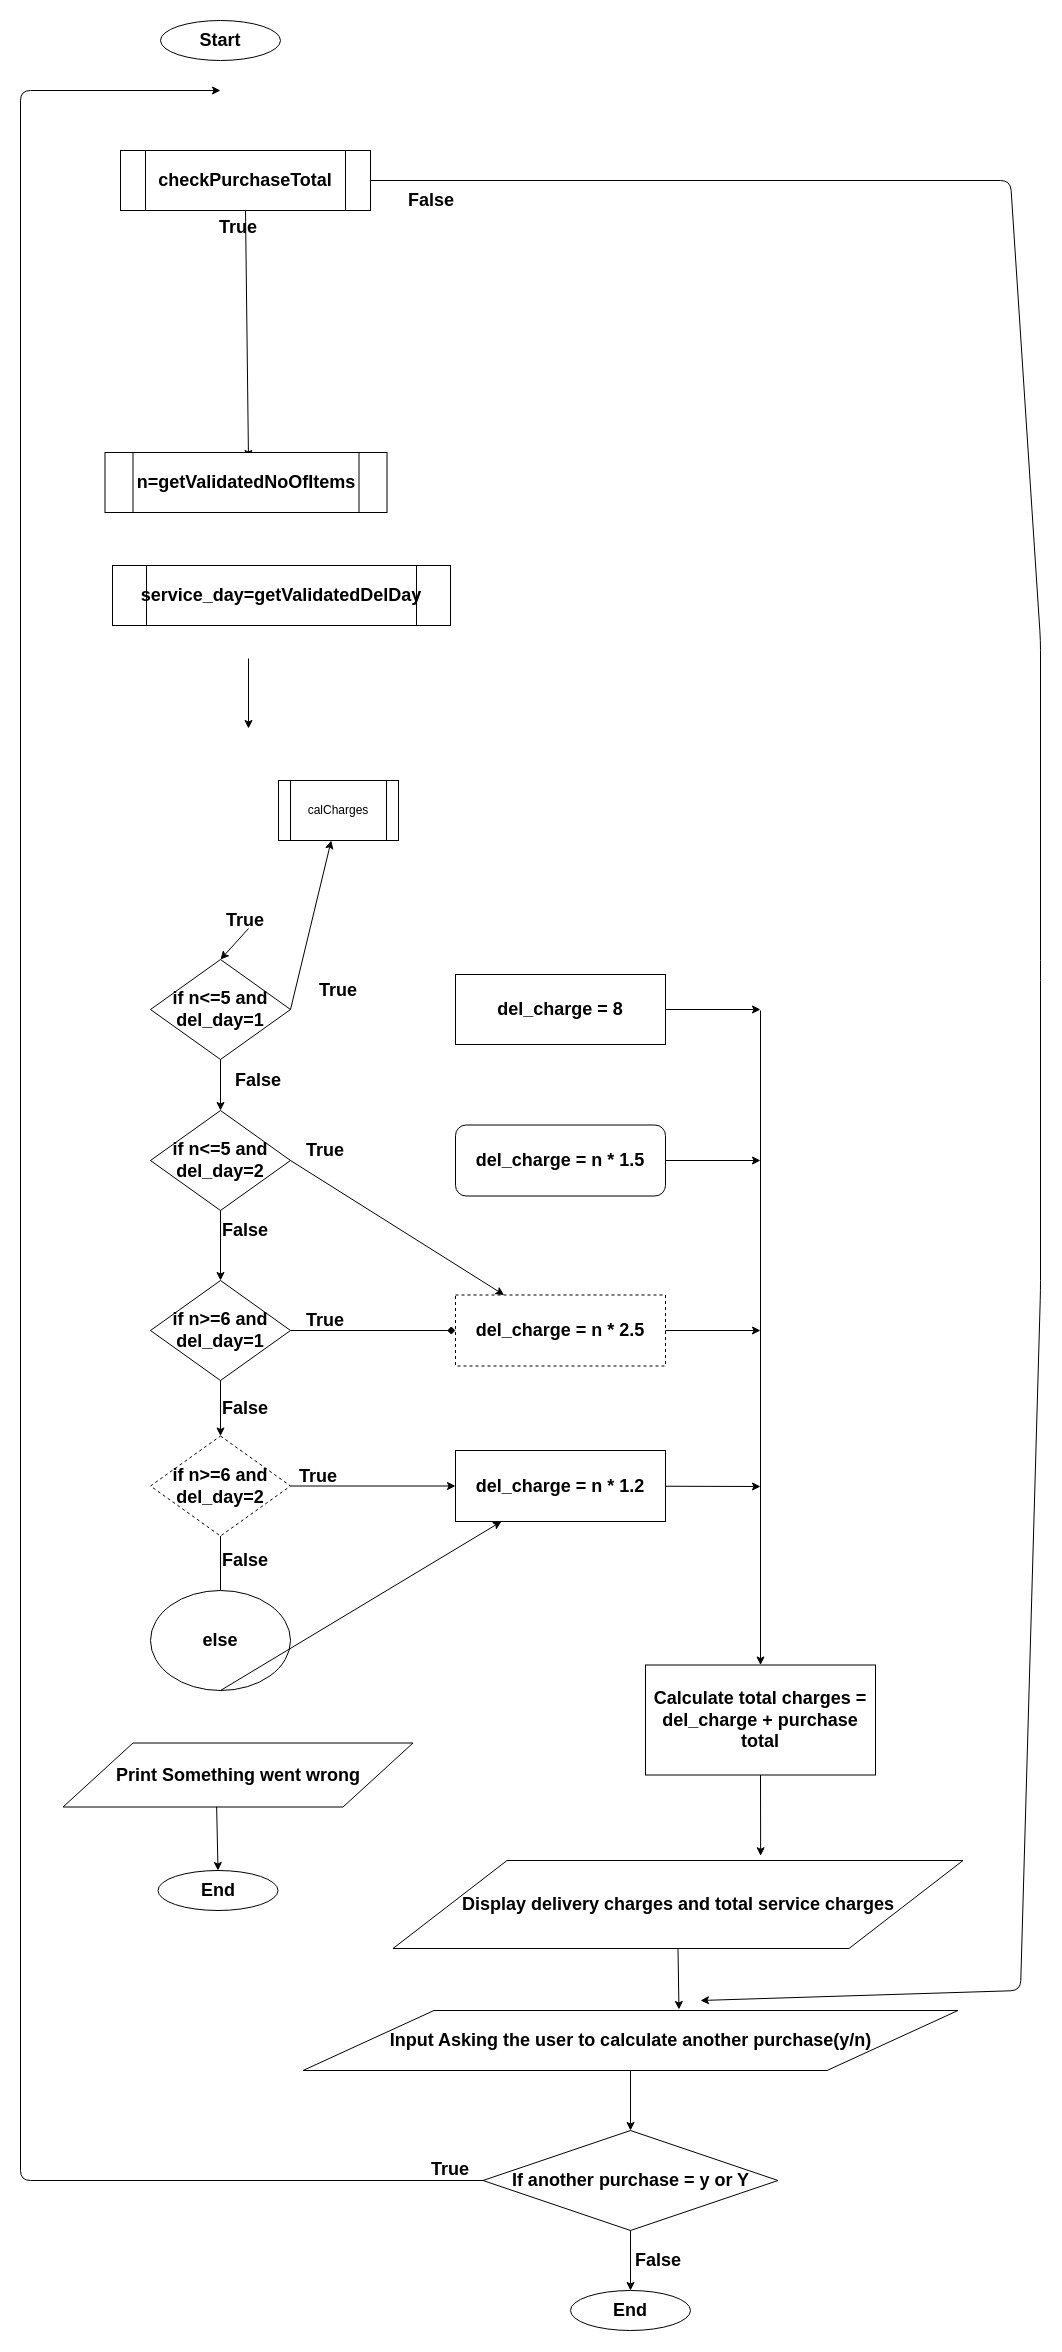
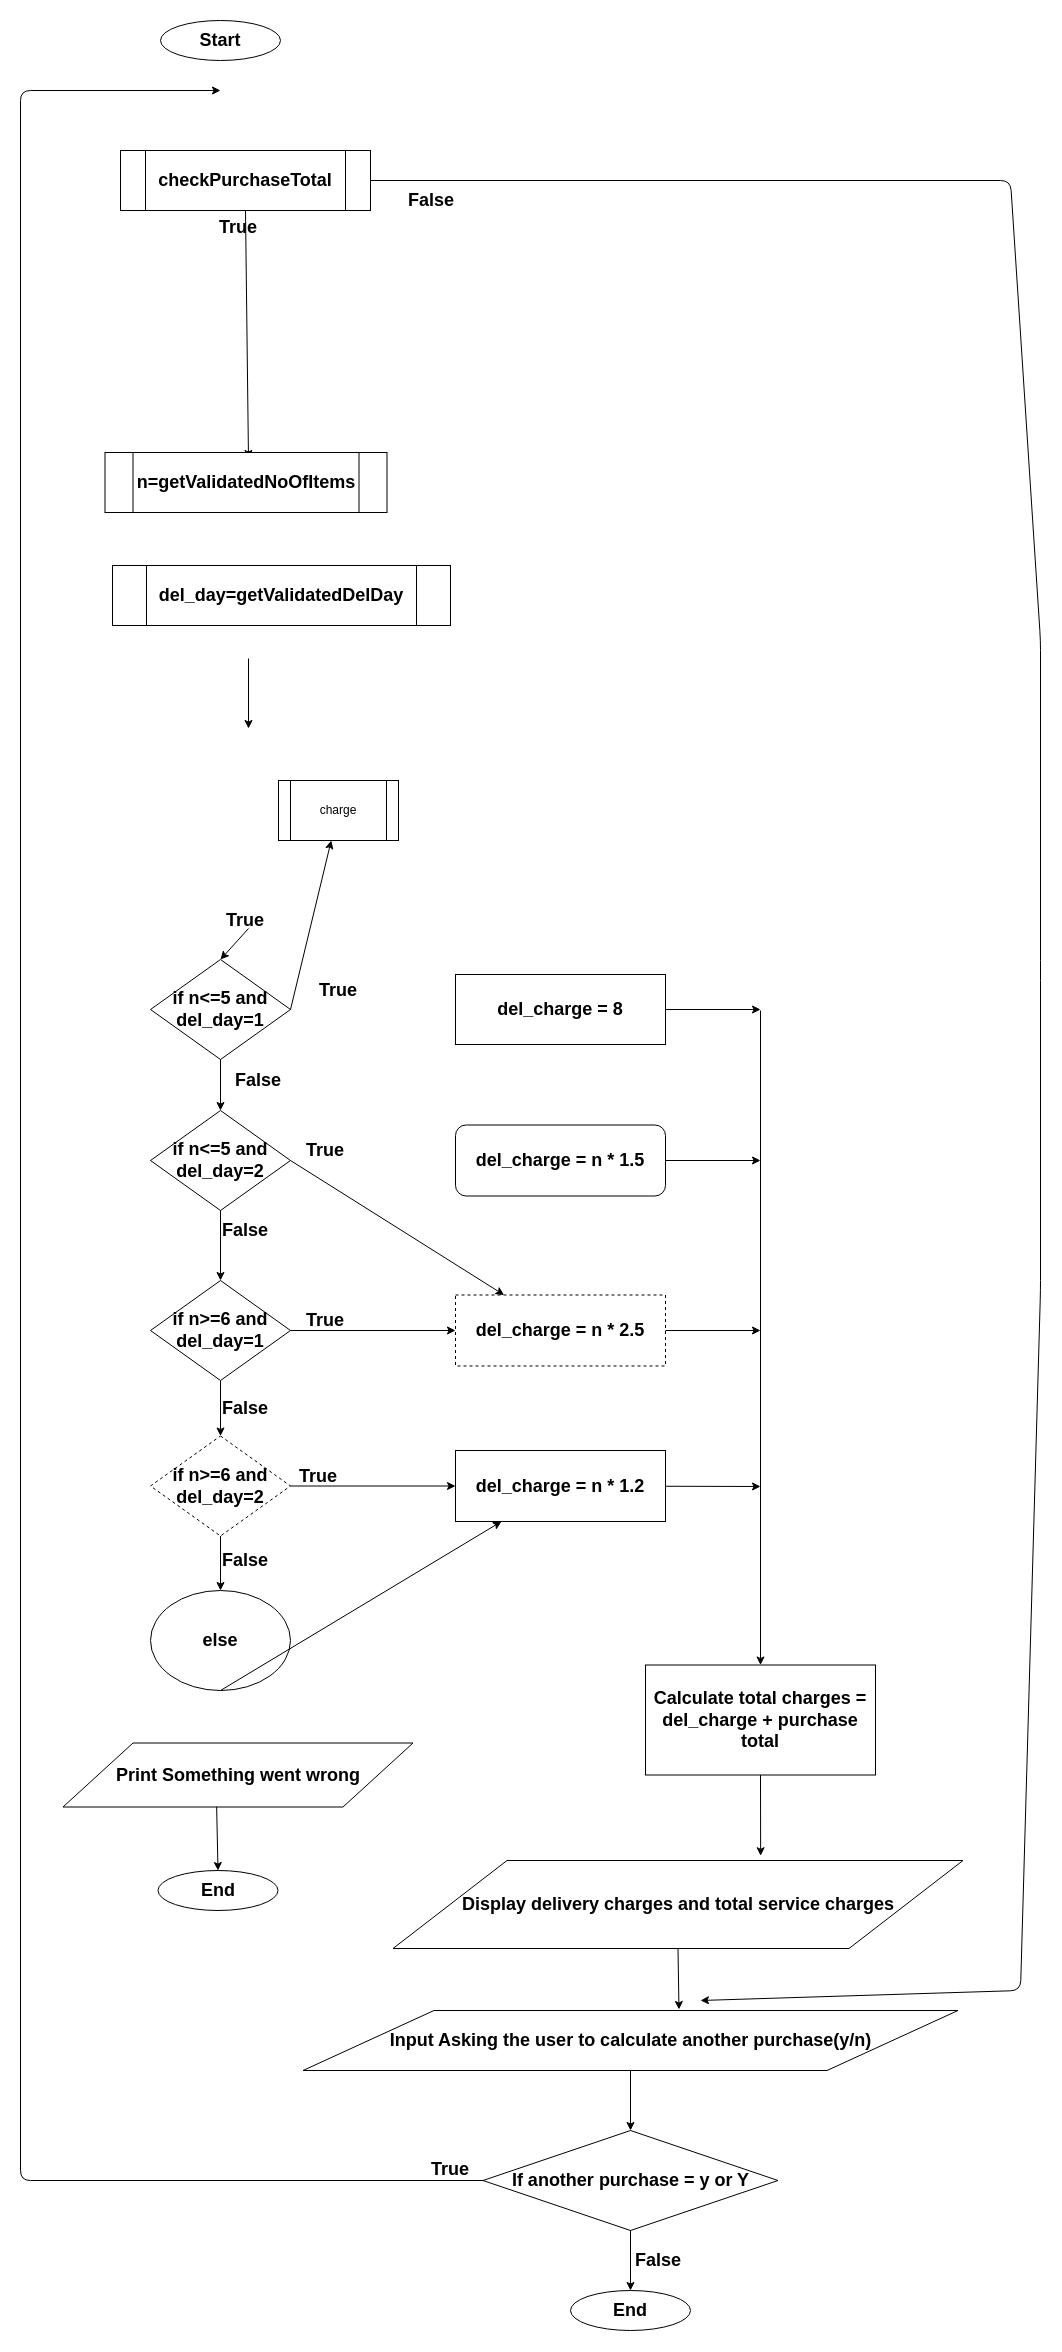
(282, 596) -> (282, 596)
(339, 811) -> (339, 811)
(447, 1331) -> (447, 1331)
(221, 1585) -> (221, 1582)
